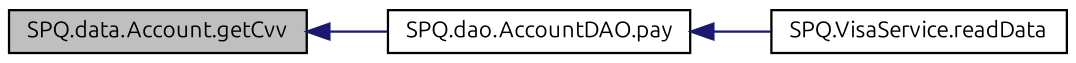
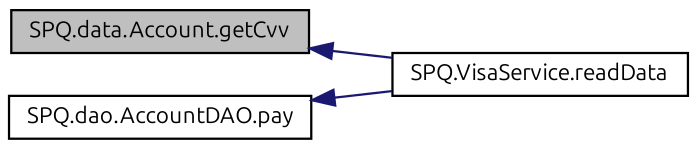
(359, 32) -> (362, 54)
